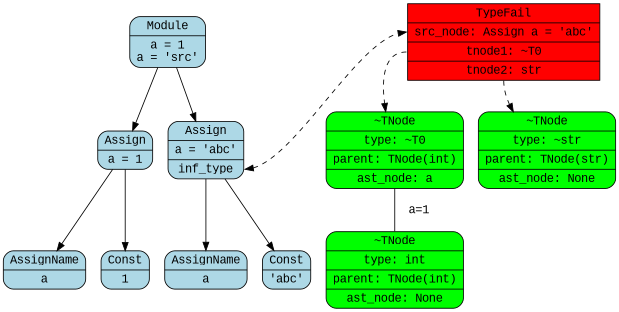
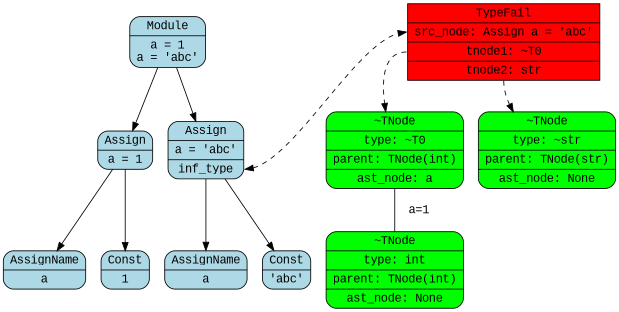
(168, 57) -> (168, 57)
